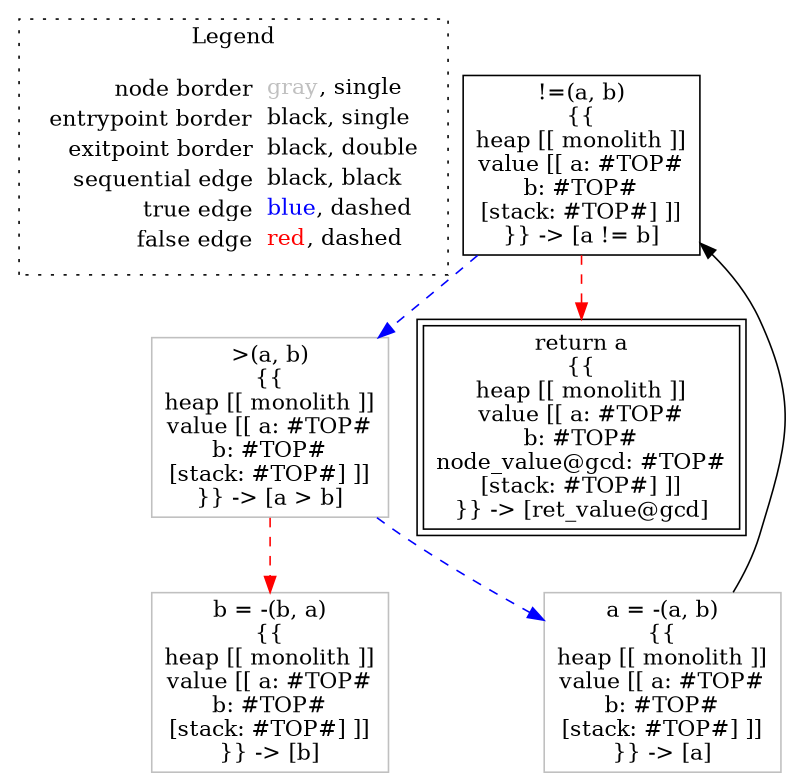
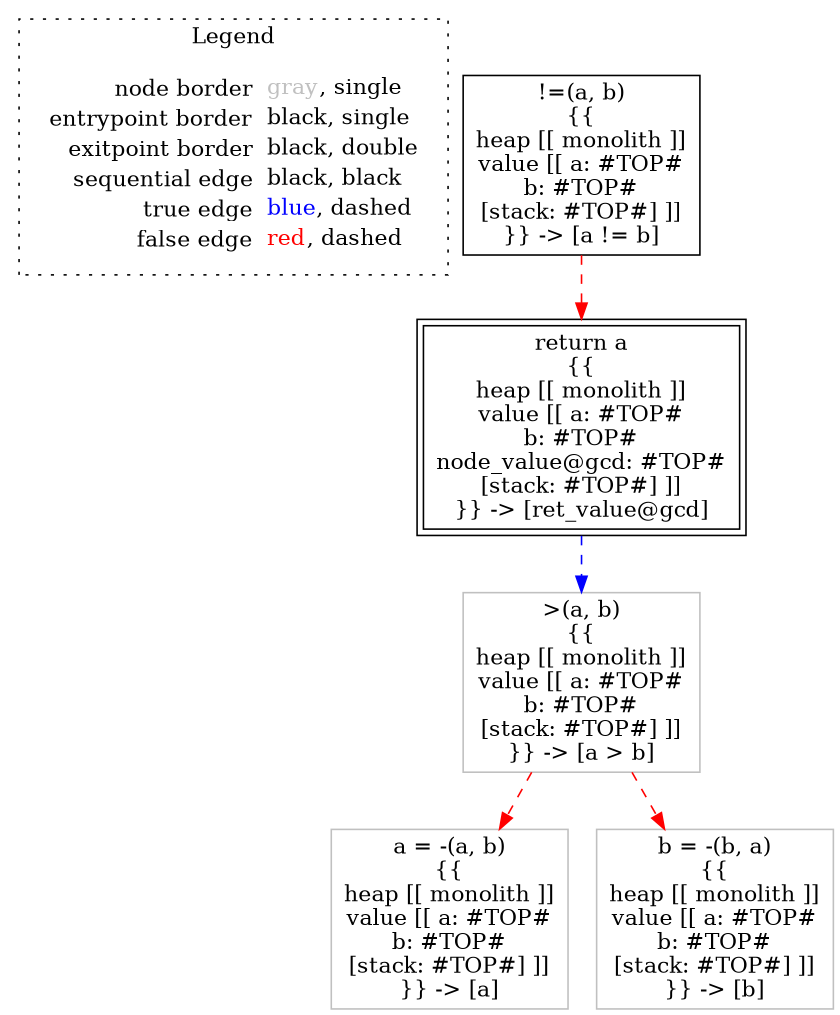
(434, 292) -> (582, 556)
(785, 418) -> none
(452, 567) -> (520, 794)
